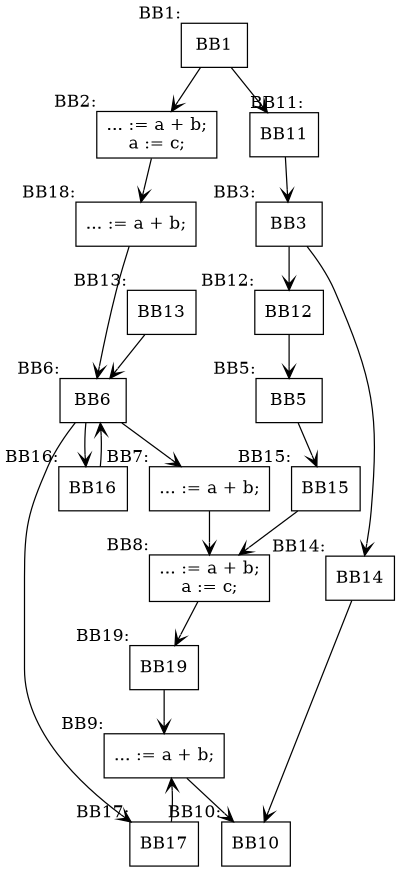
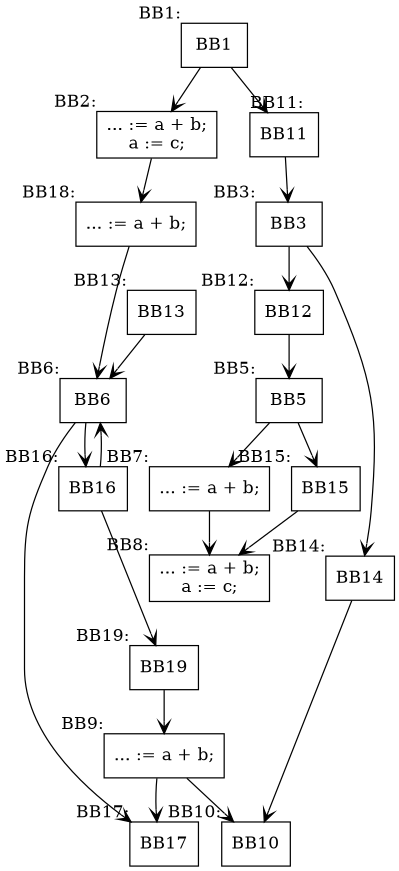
(146, 441) -> (253, 440)
(189, 618) -> (126, 572)
(172, 806) -> (156, 794)
